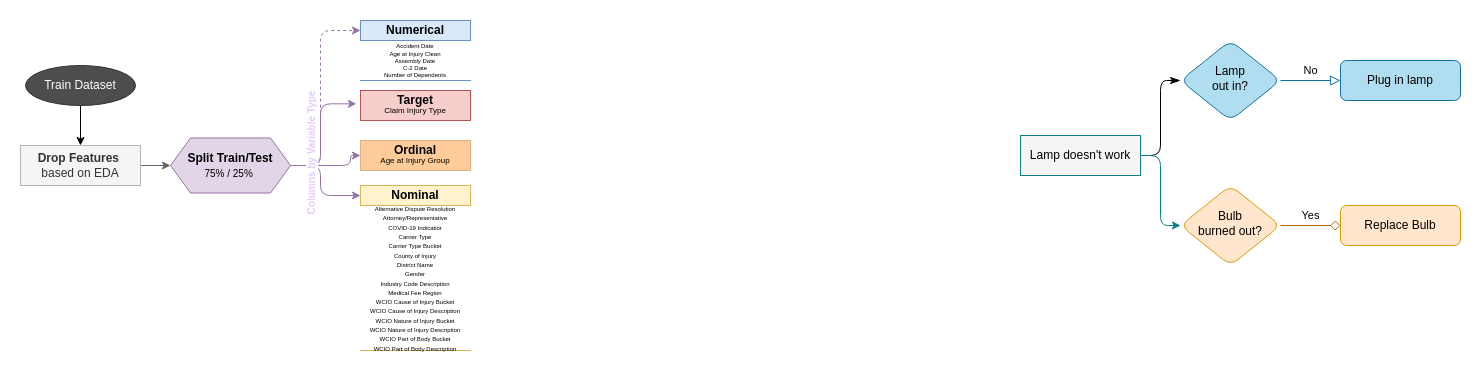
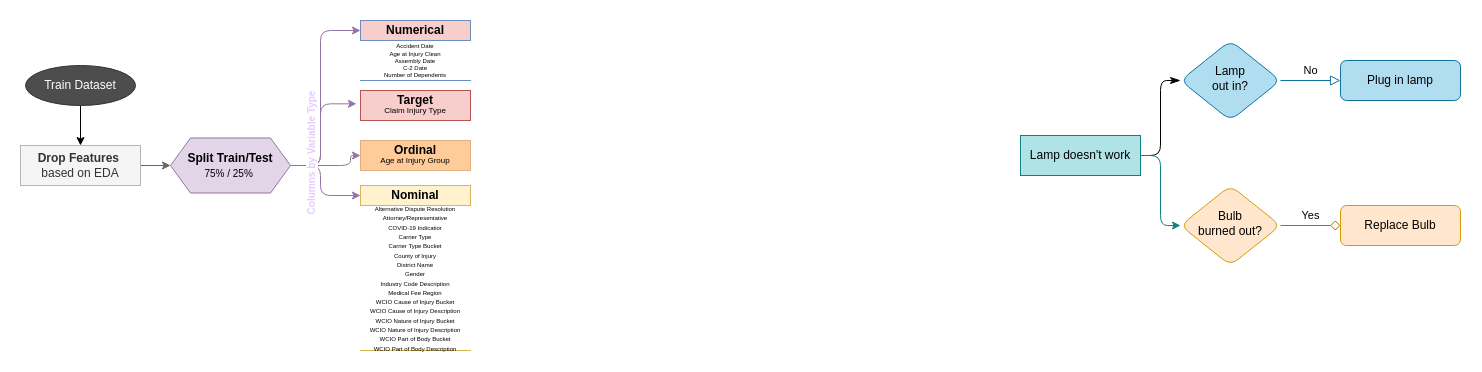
(416, 31) -> (416, 31)
(321, 58) -> (321, 58)
(1081, 156) -> (1081, 156)
